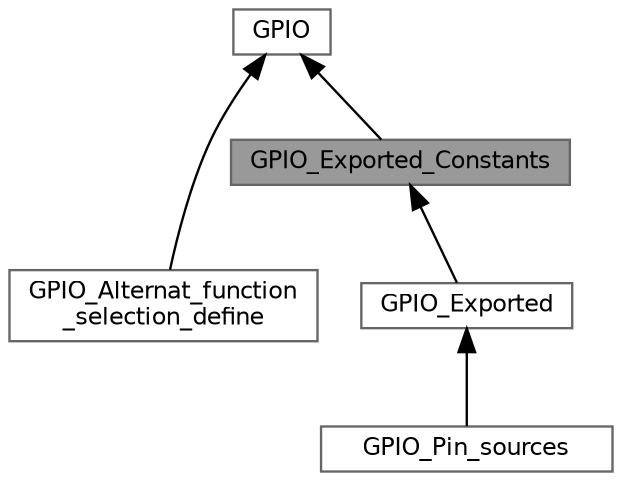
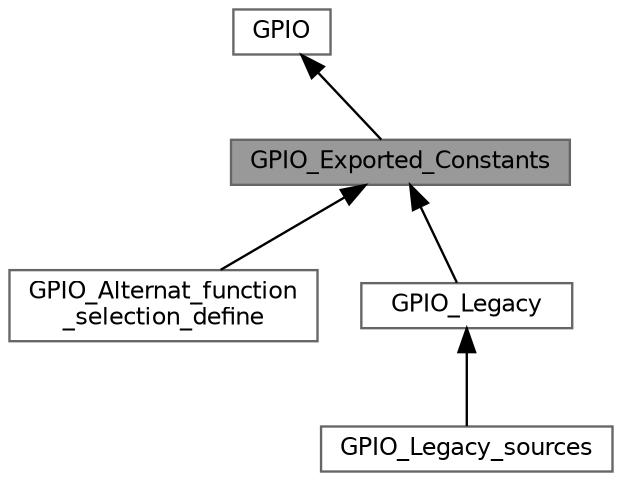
(199, 167) -> (283, 233)
(467, 306) -> (467, 306)
(467, 449) -> (467, 449)
